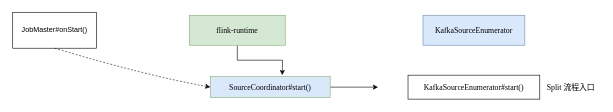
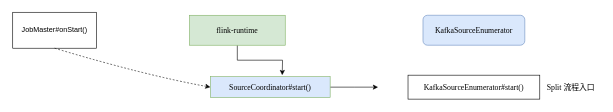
(474, 30) -> (474, 30)
